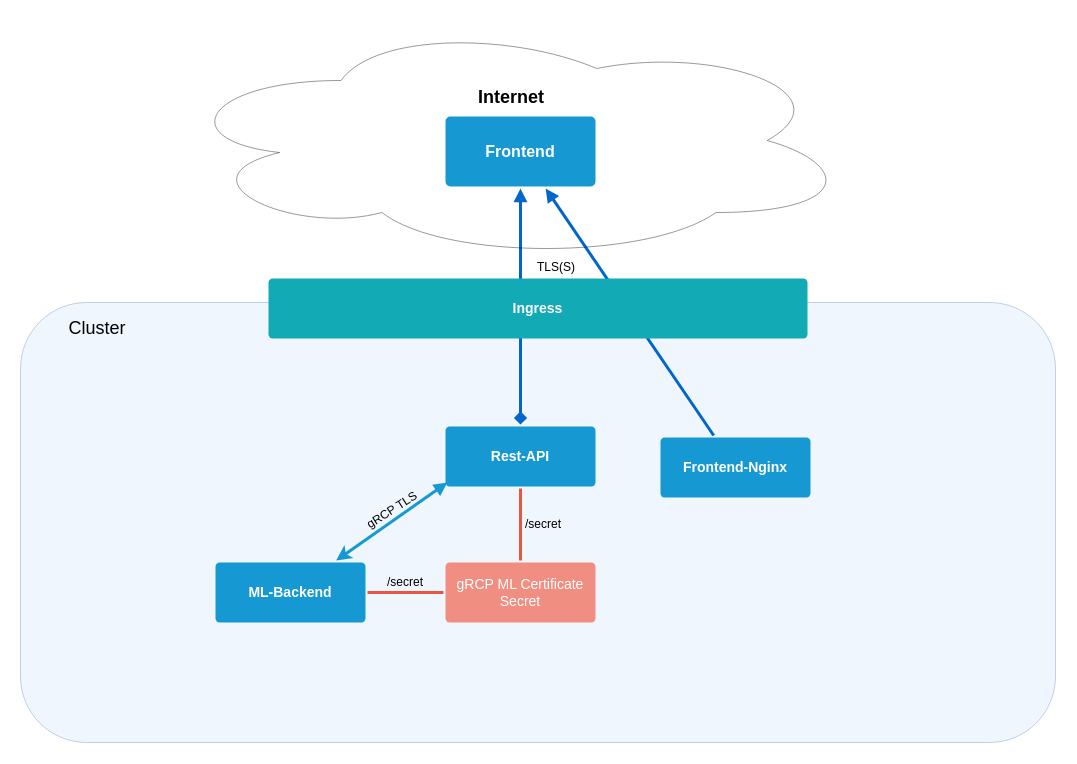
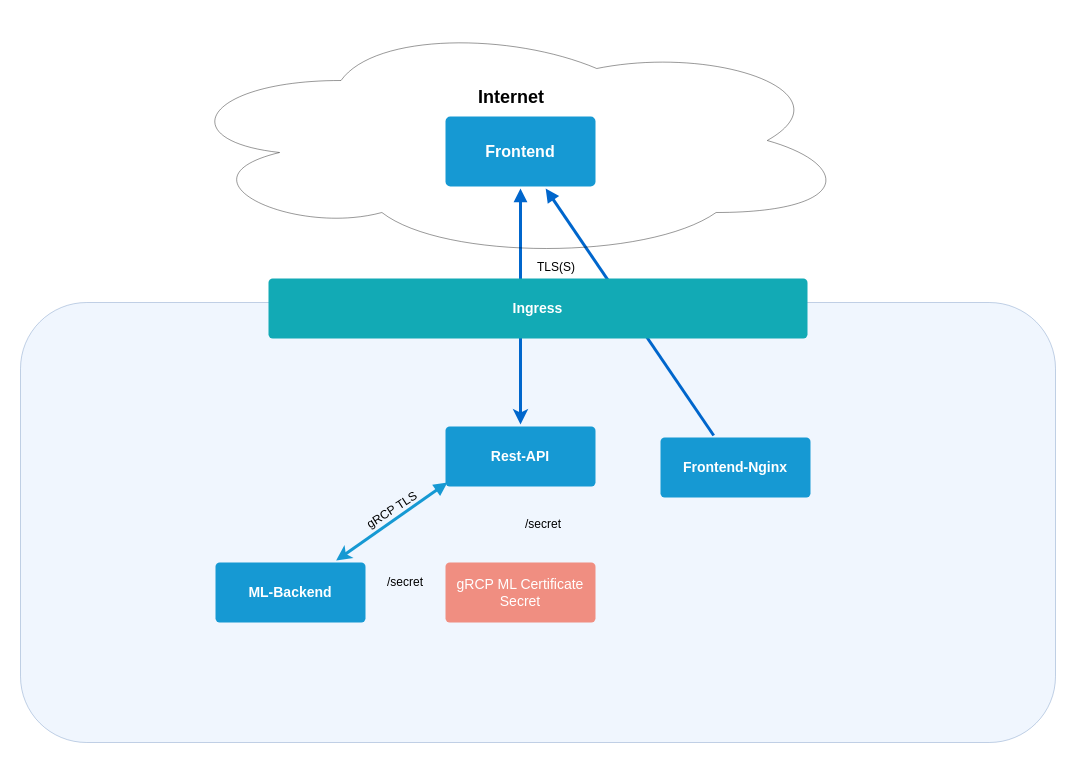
(98, 329) -> none
(521, 411) -> (521, 412)
(521, 525) -> none
(406, 593) -> none
